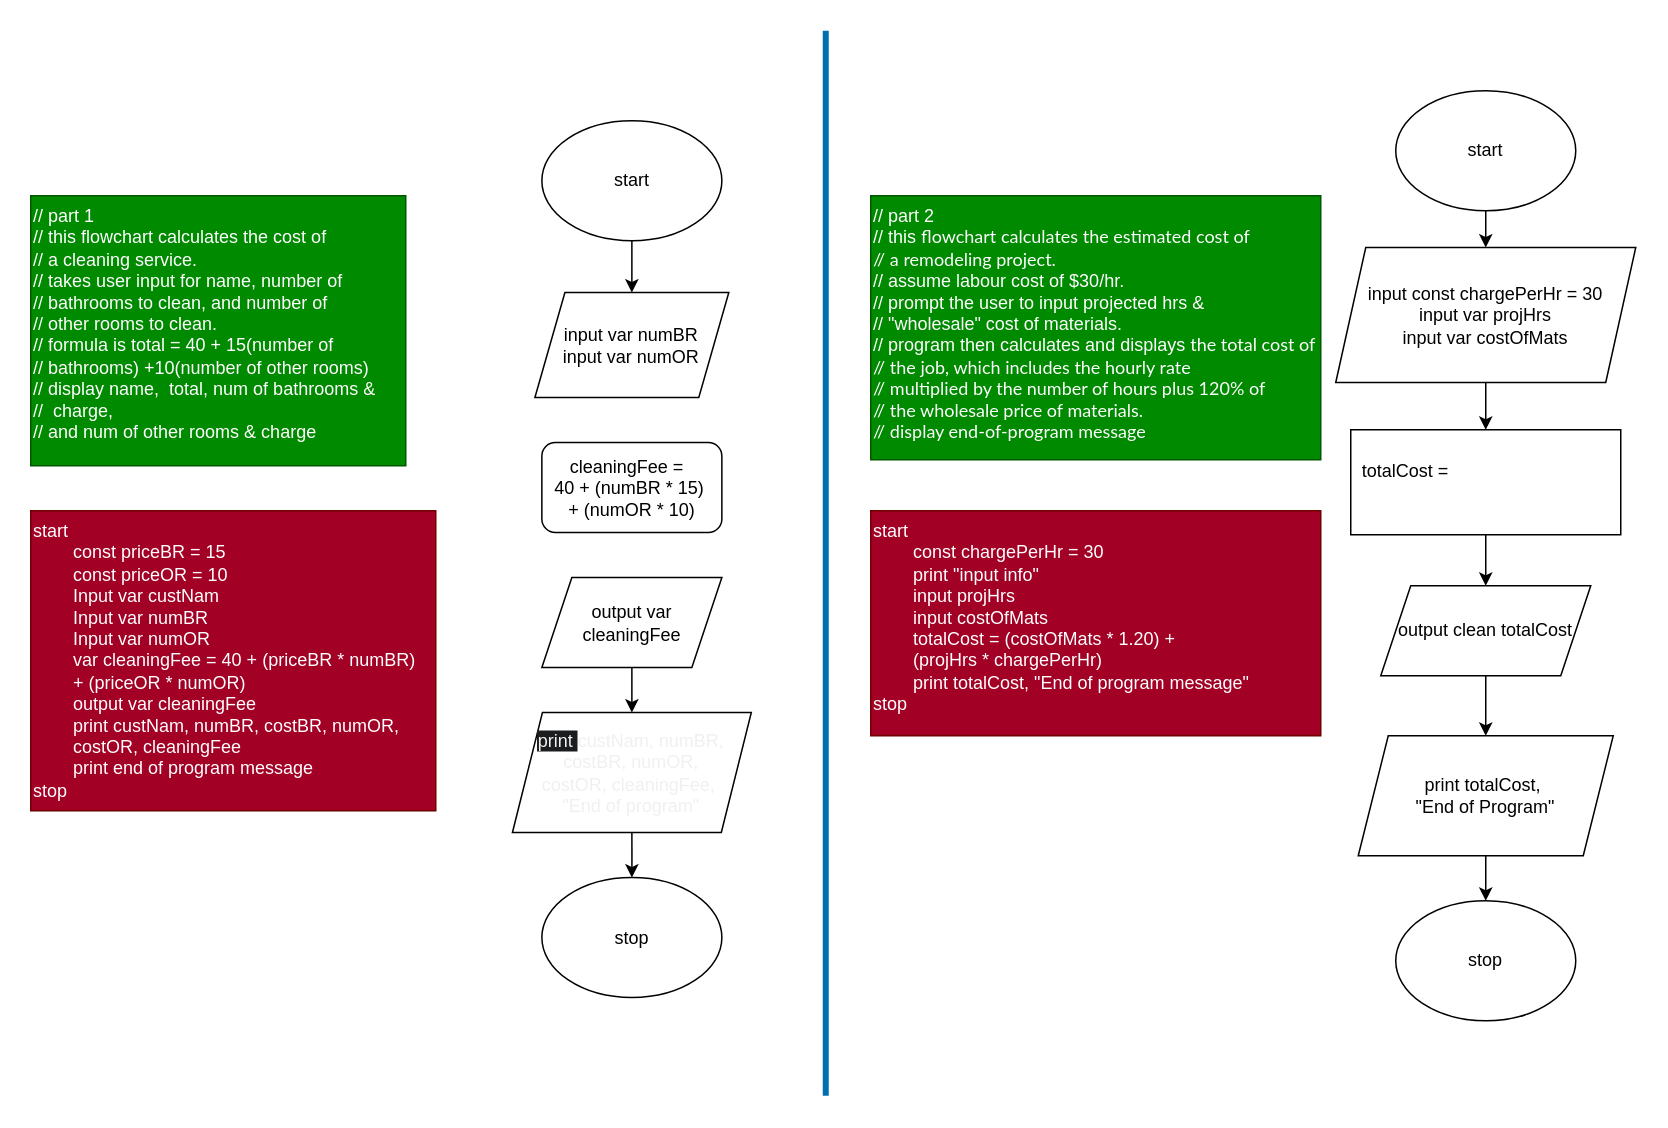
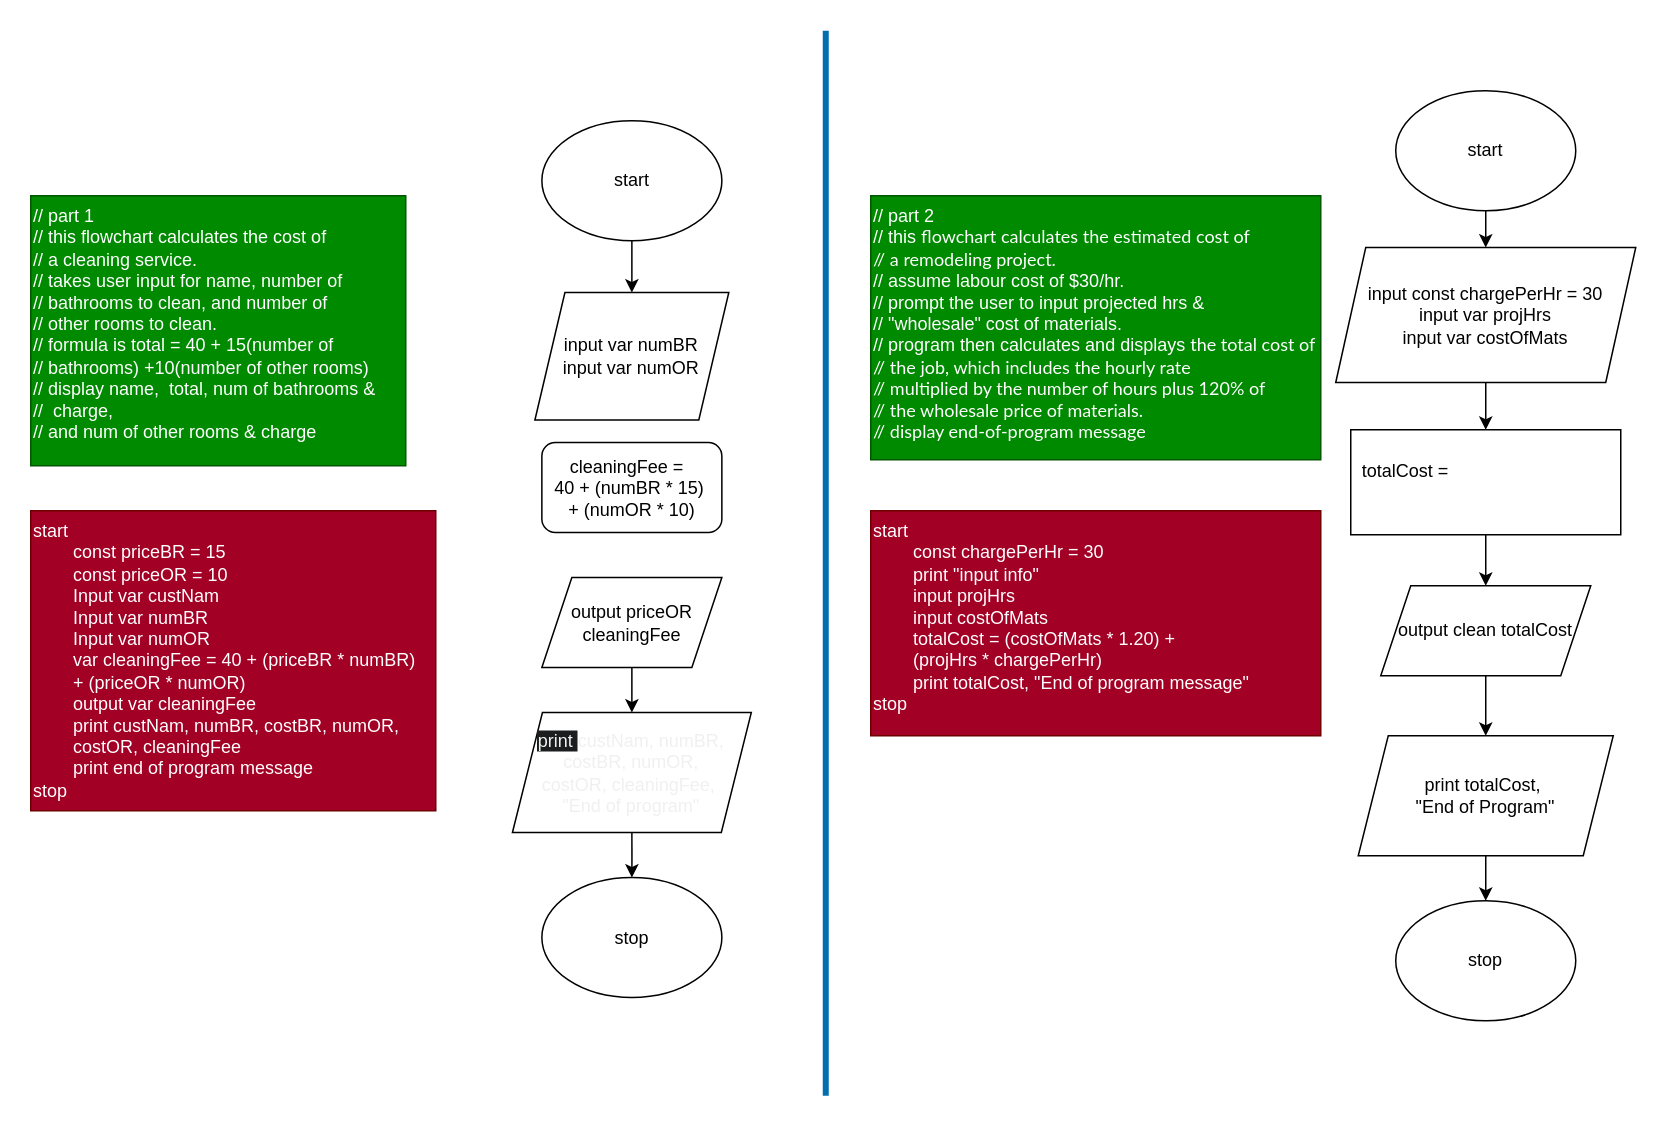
(632, 345) -> (632, 356)
(632, 623) -> (632, 623)
